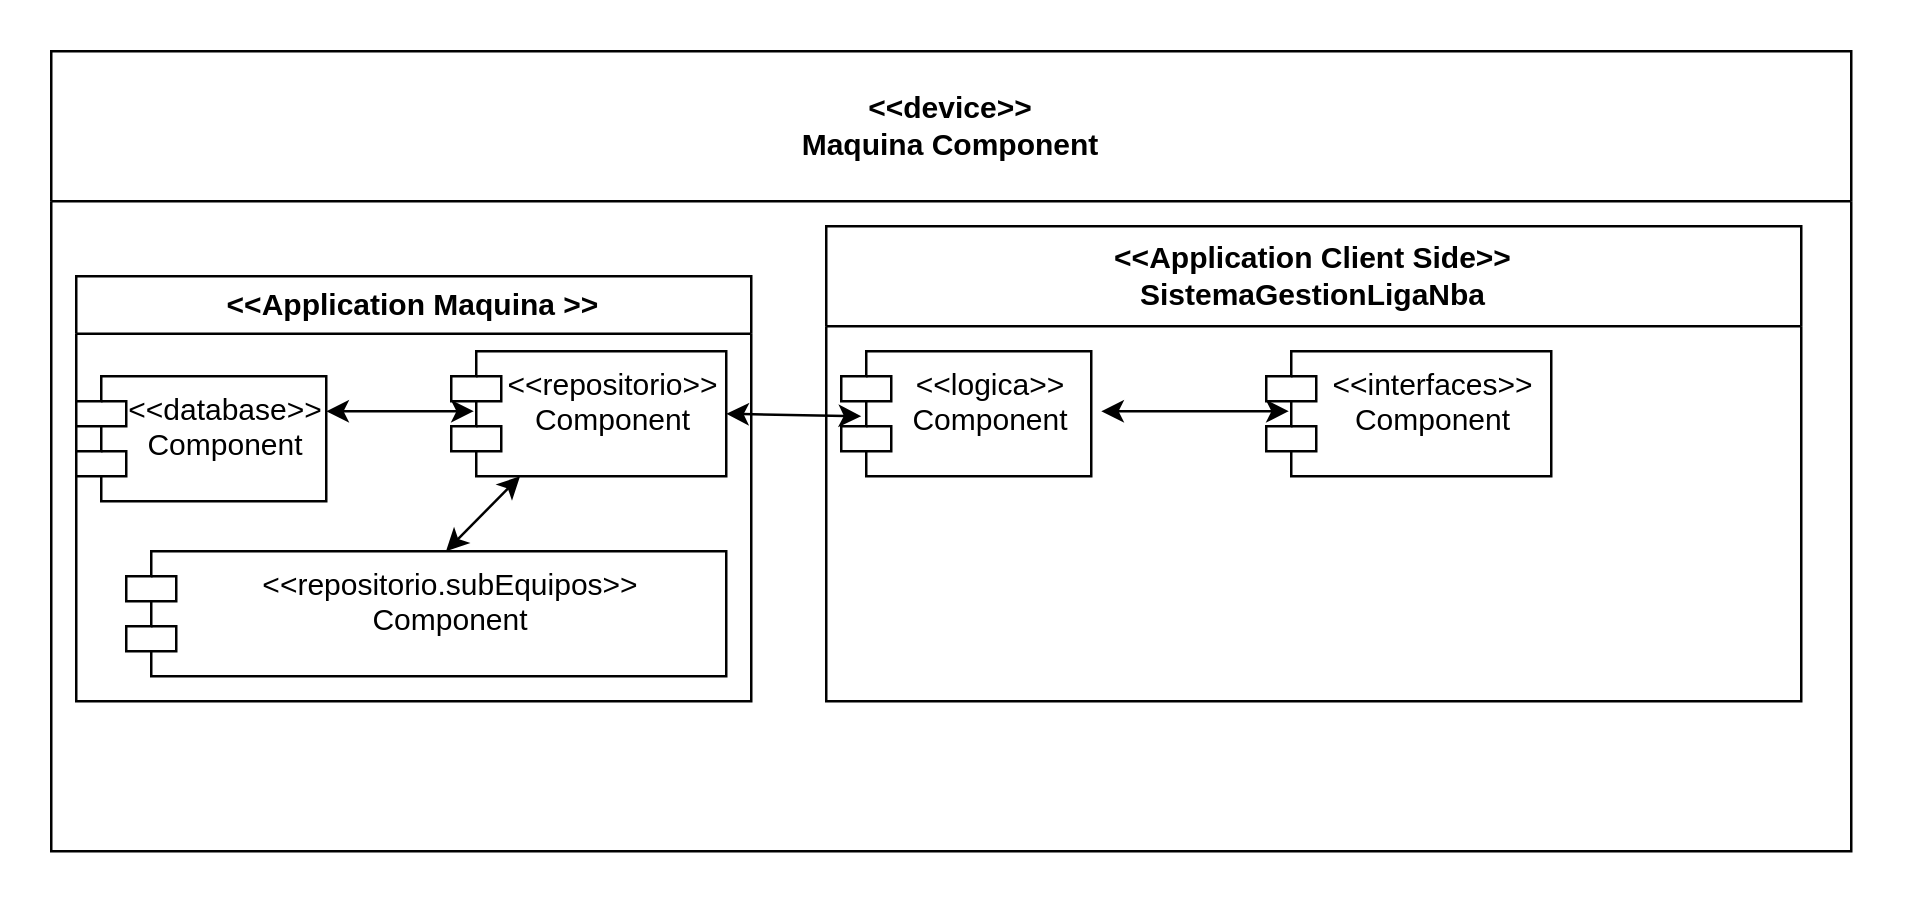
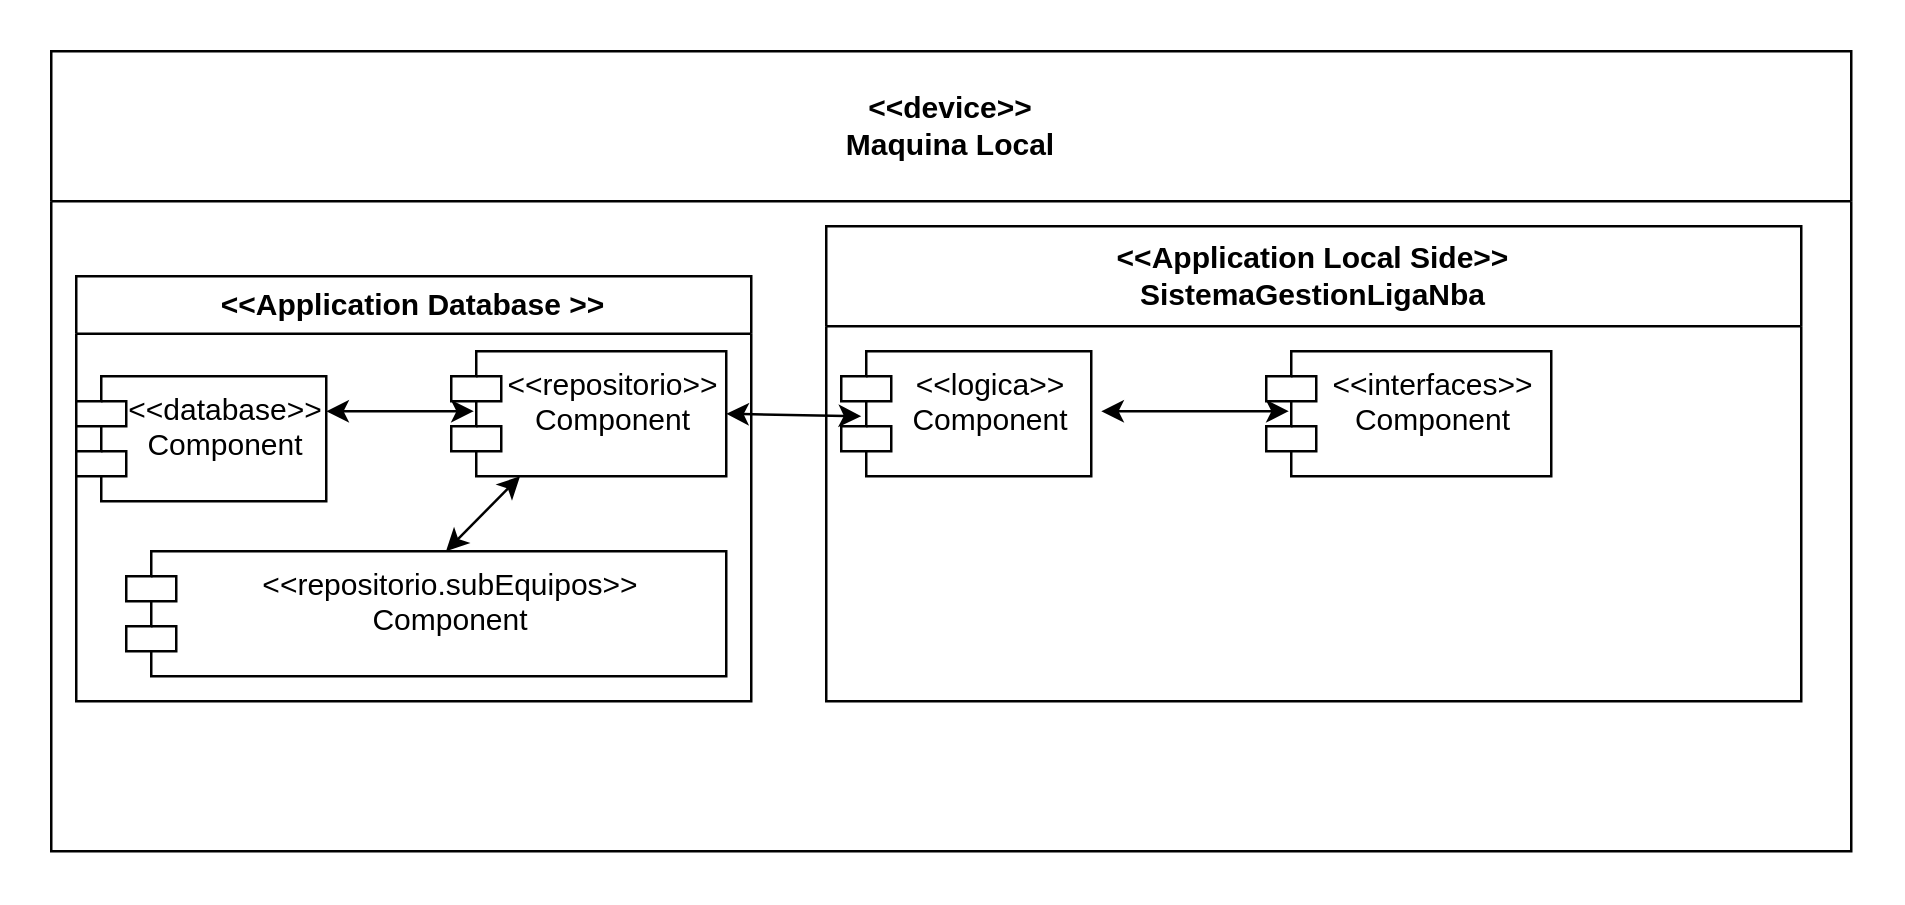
(951, 126) -> (951, 126)
(1314, 276) -> (1314, 276)
(414, 306) -> (414, 306)
